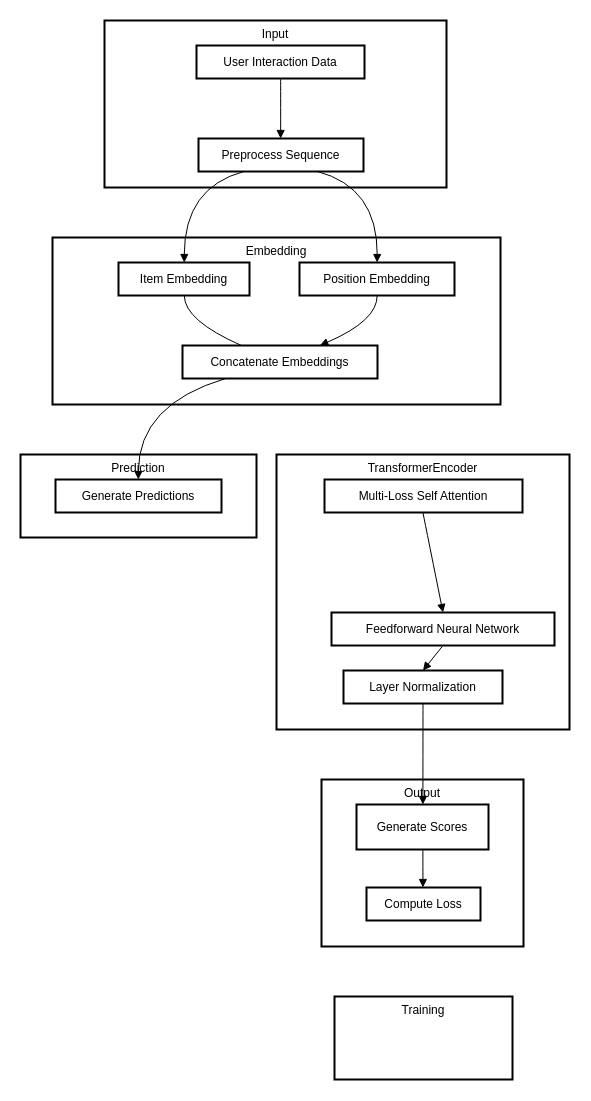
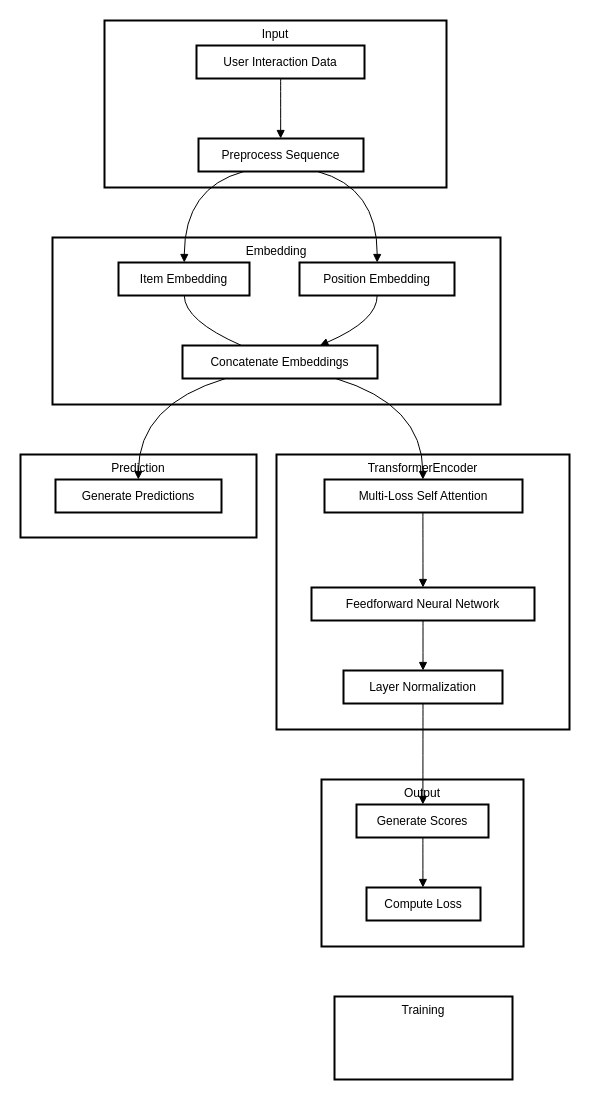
none -> (397, 411)
(443, 629) -> (423, 604)
(423, 827) -> (423, 821)
